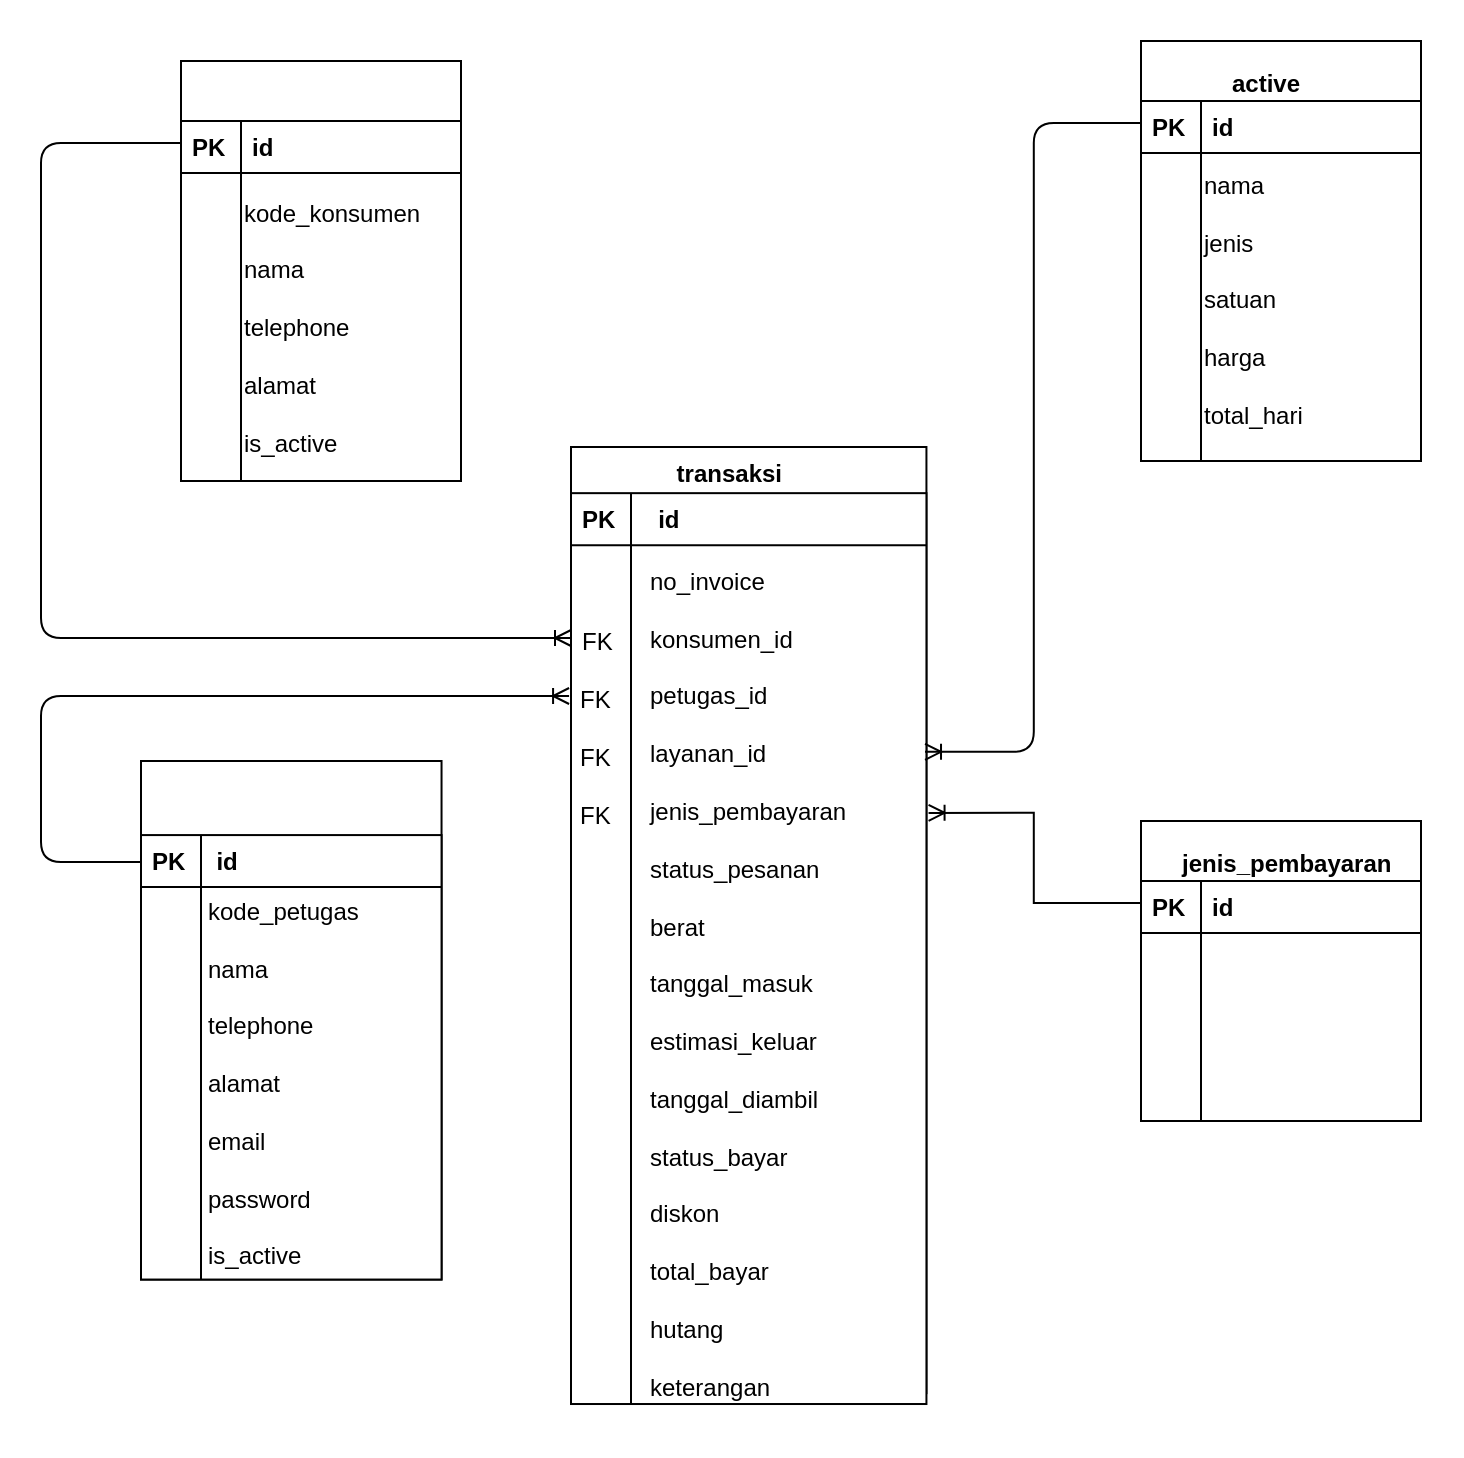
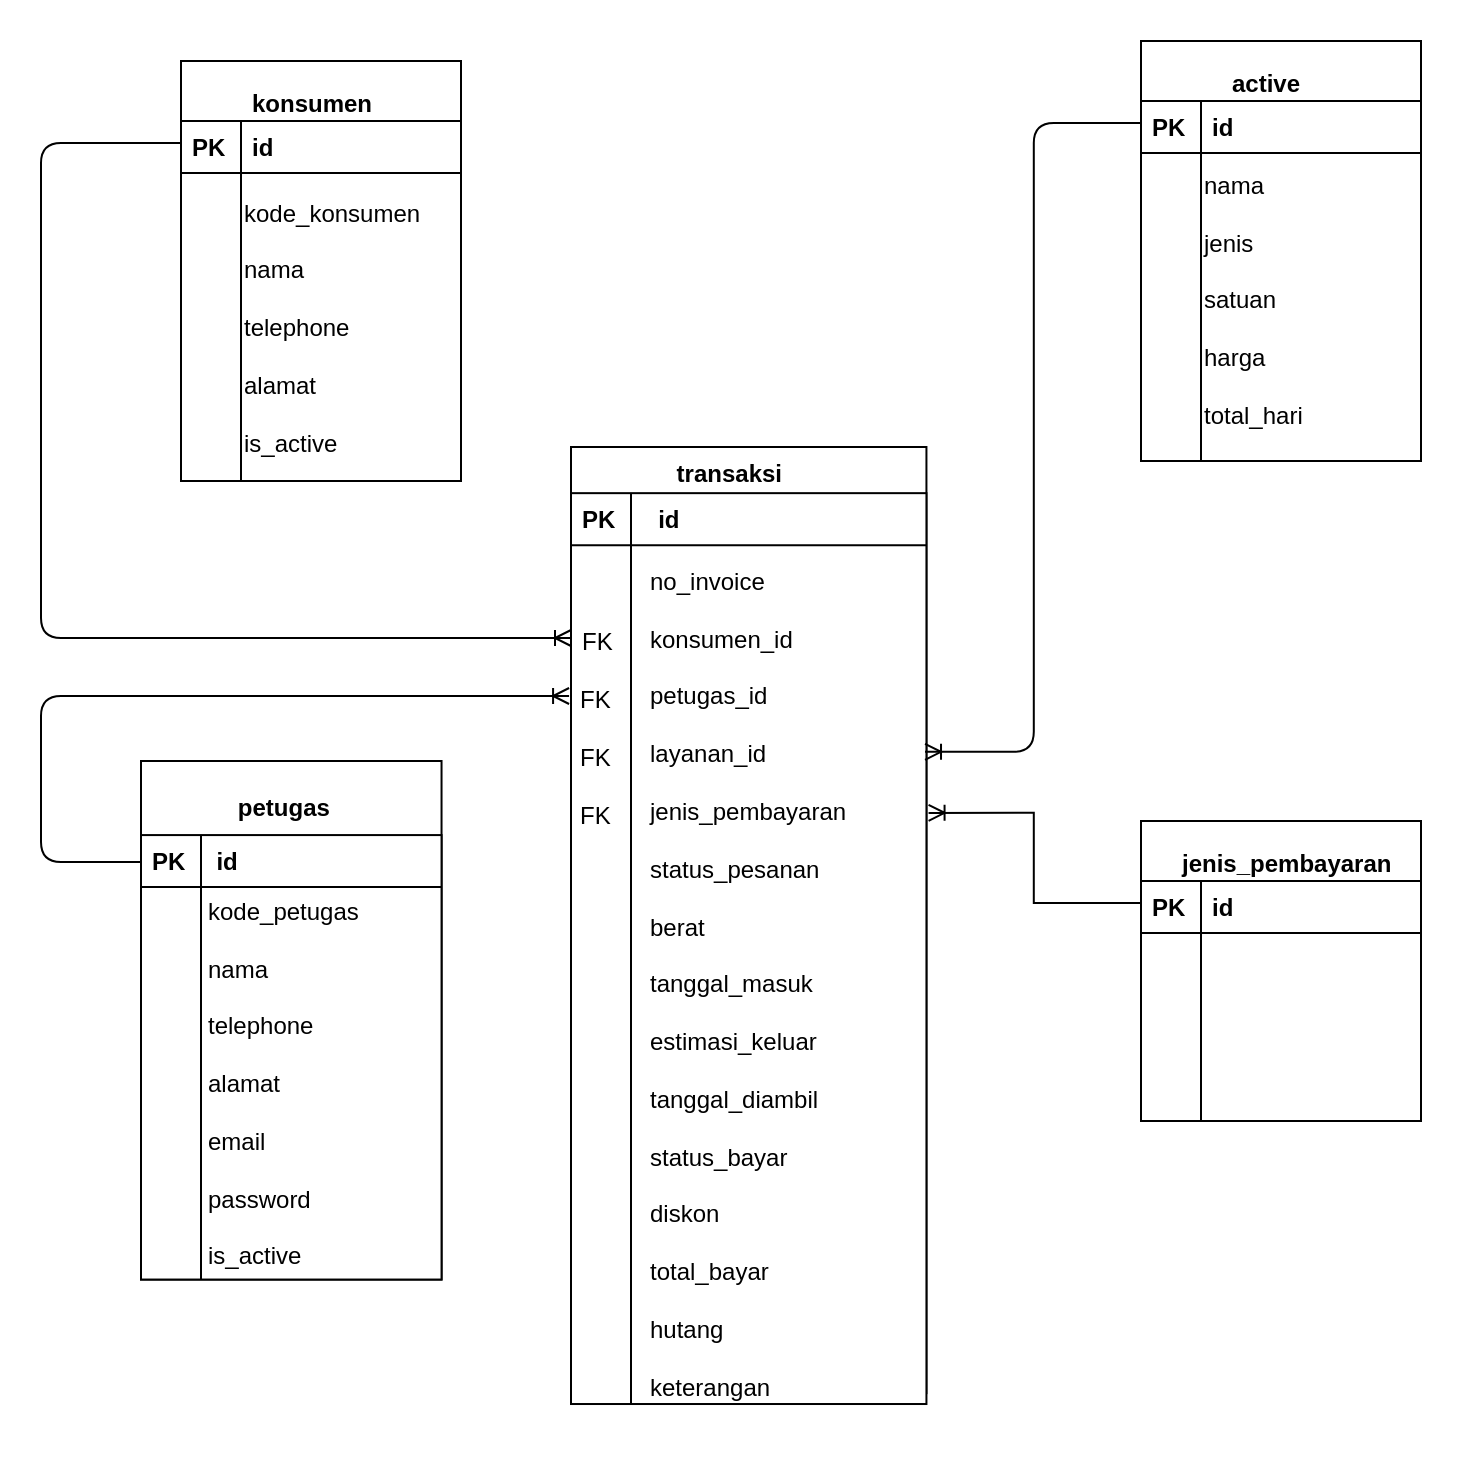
none -> (321, 99)
none -> (313, 801)
